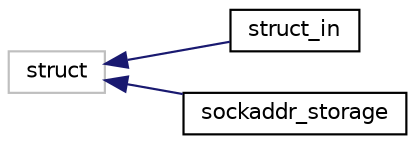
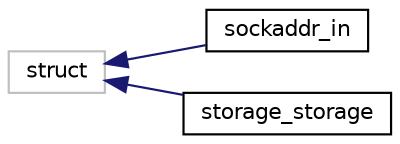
(295, 31) -> (287, 31)
(295, 114) -> (287, 114)
